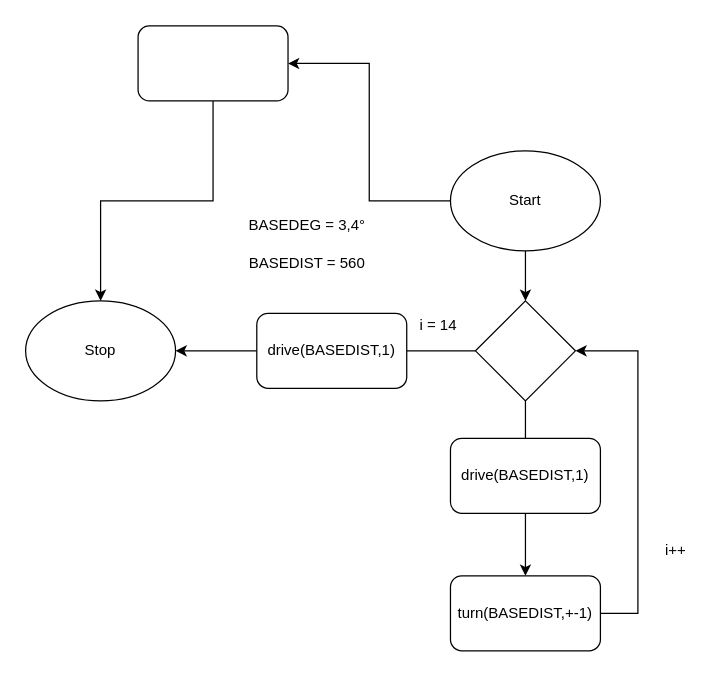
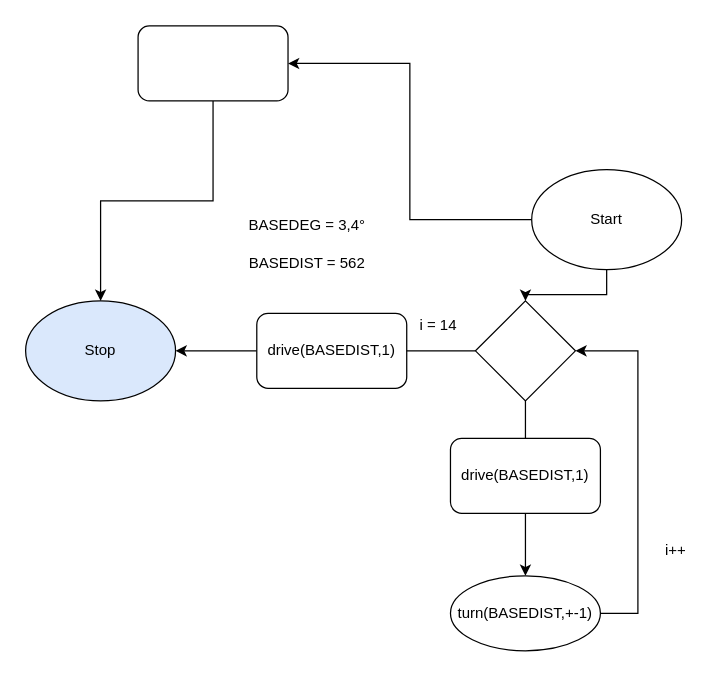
(526, 201) -> (607, 219)
(308, 263) -> (308, 263)
(101, 351) -> (101, 351)
(526, 613) -> (526, 613)
